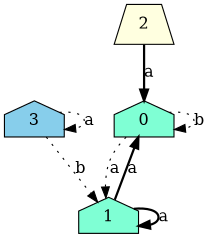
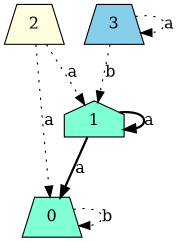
(144, 67) -> (42, 115)
(34, 121) -> (114, 24)
(144, 121) -> (52, 217)
(110, 160) -> (63, 70)
